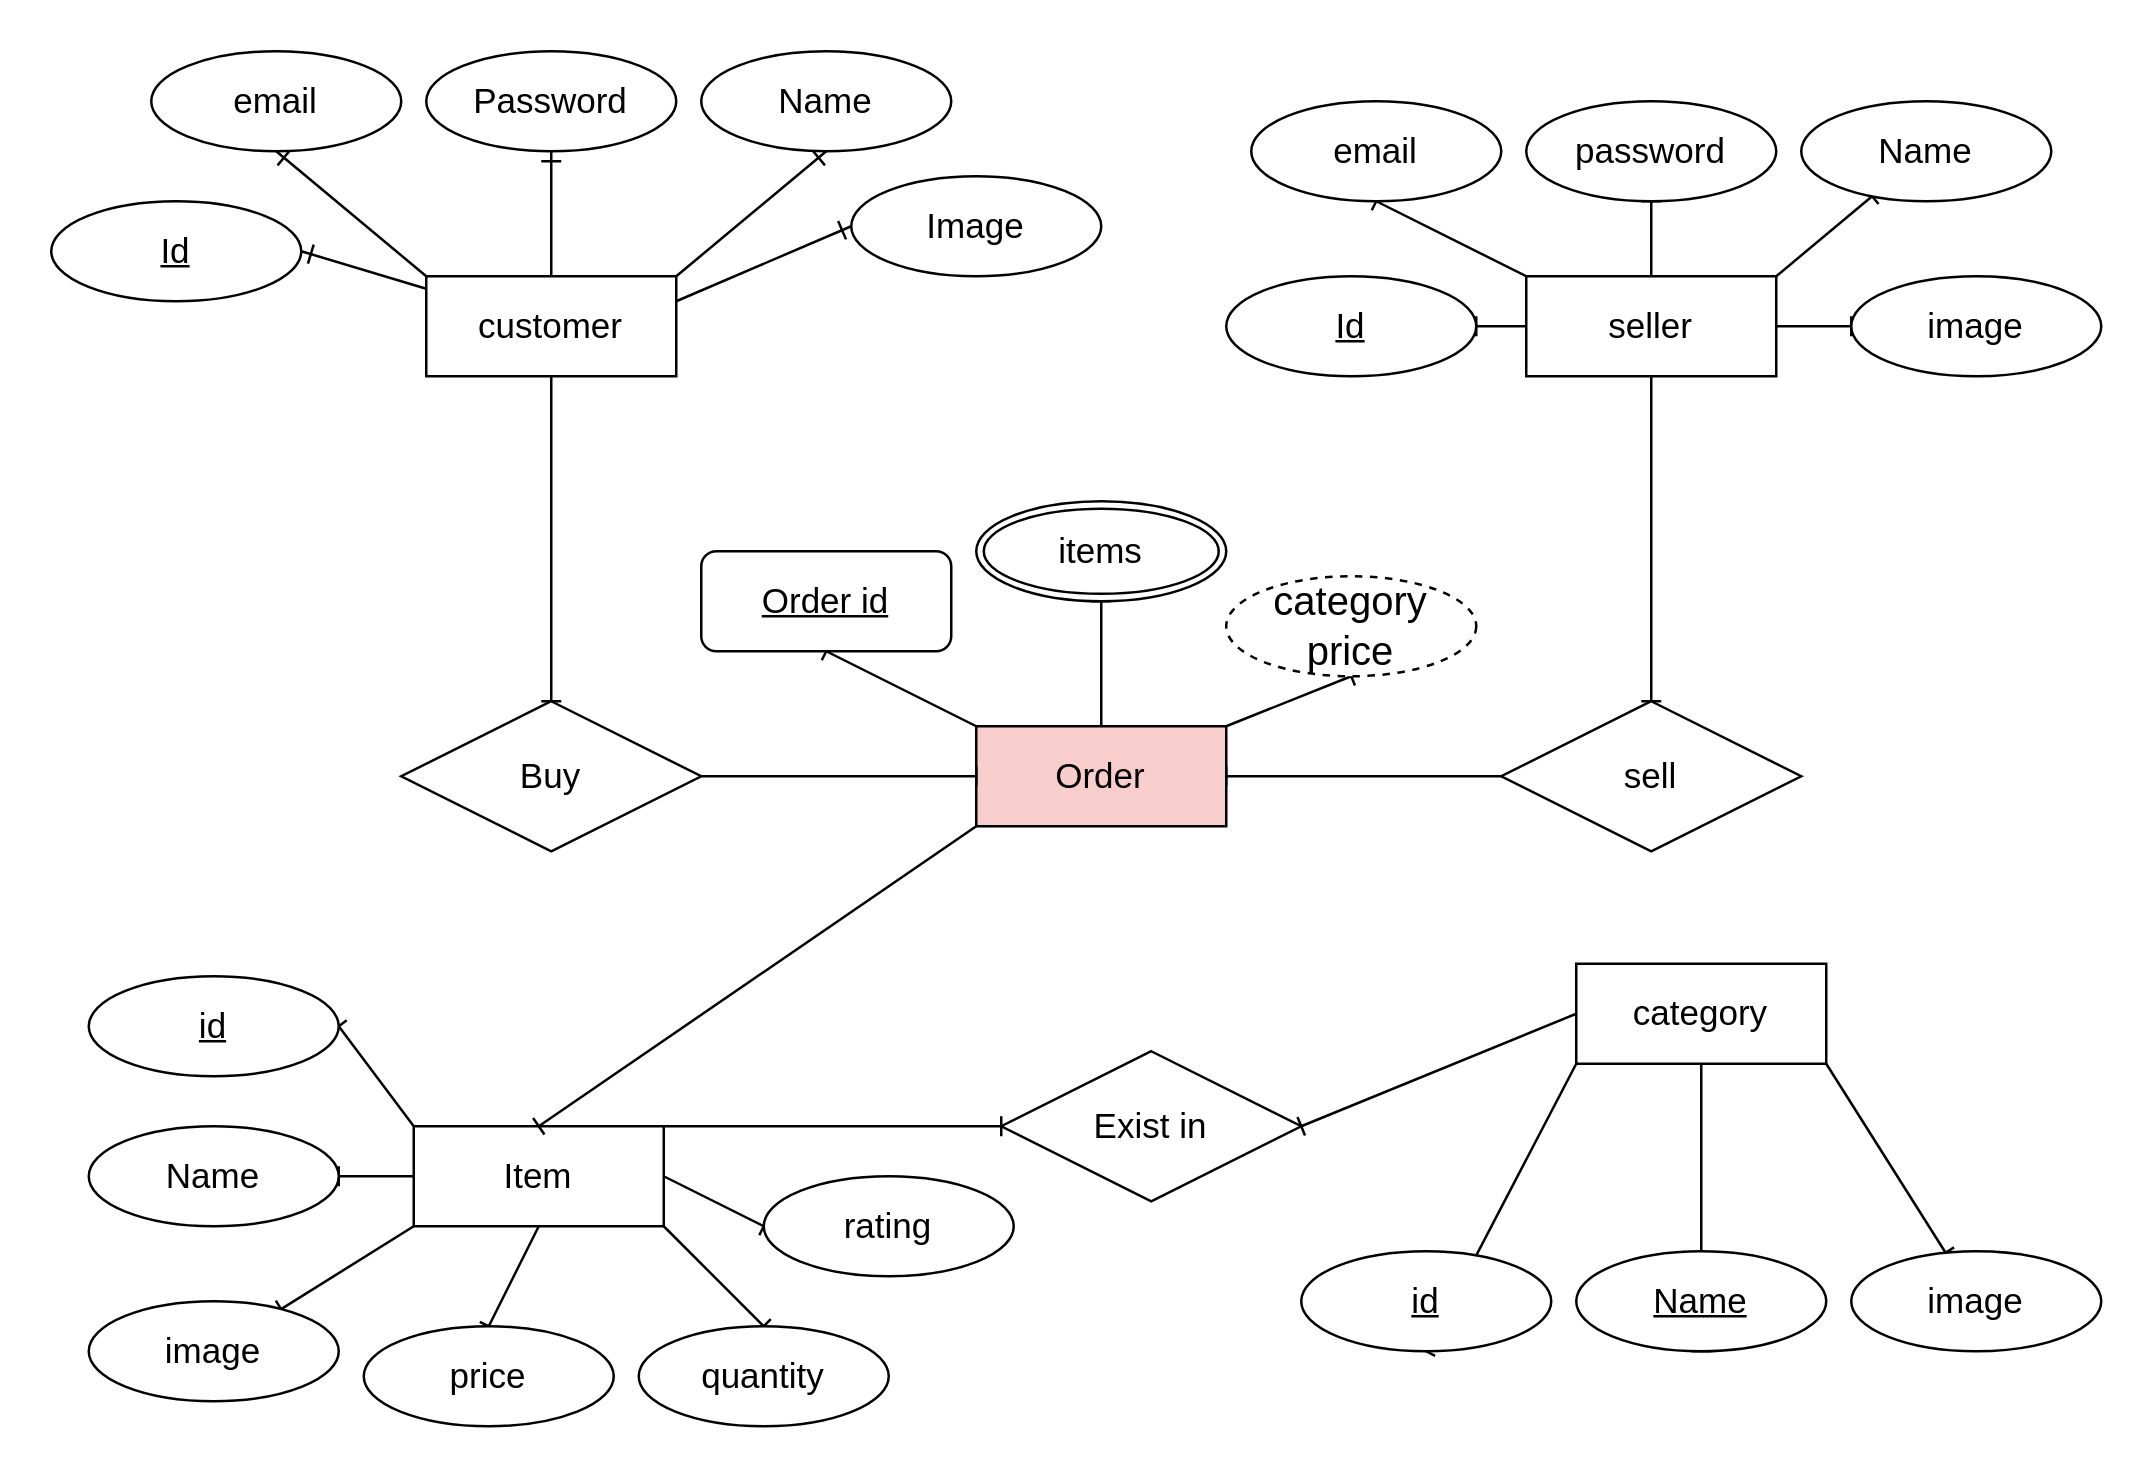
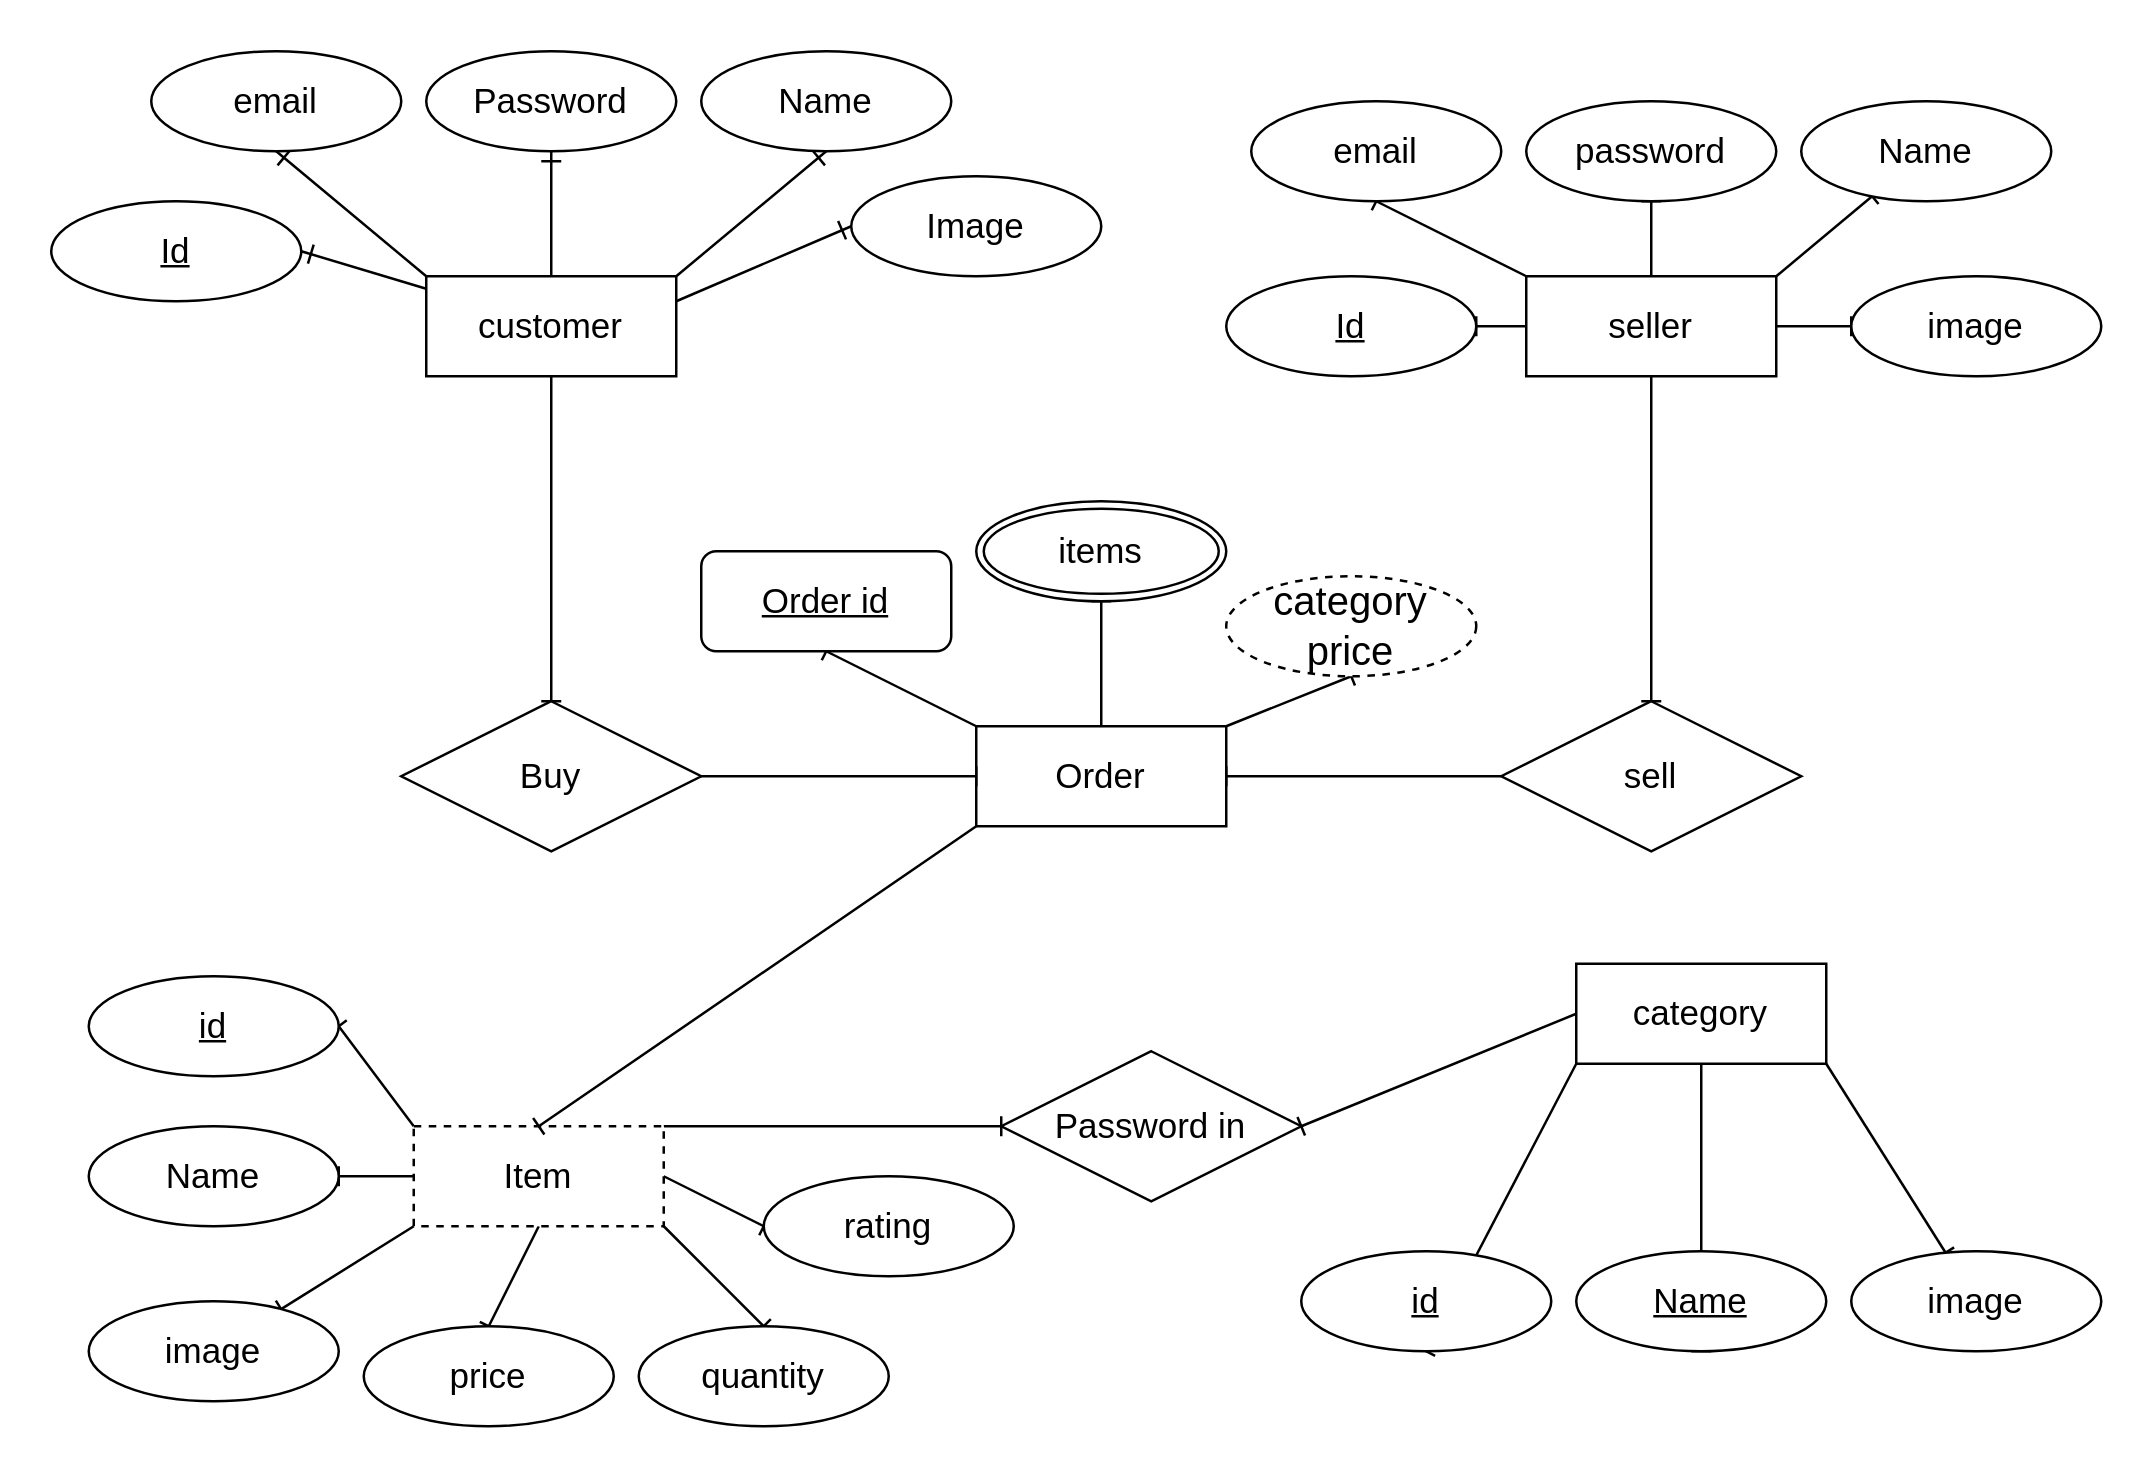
(1101, 776) -> (1101, 776)
(1151, 1126) -> (1151, 1126)
(539, 1176) -> (539, 1176)
